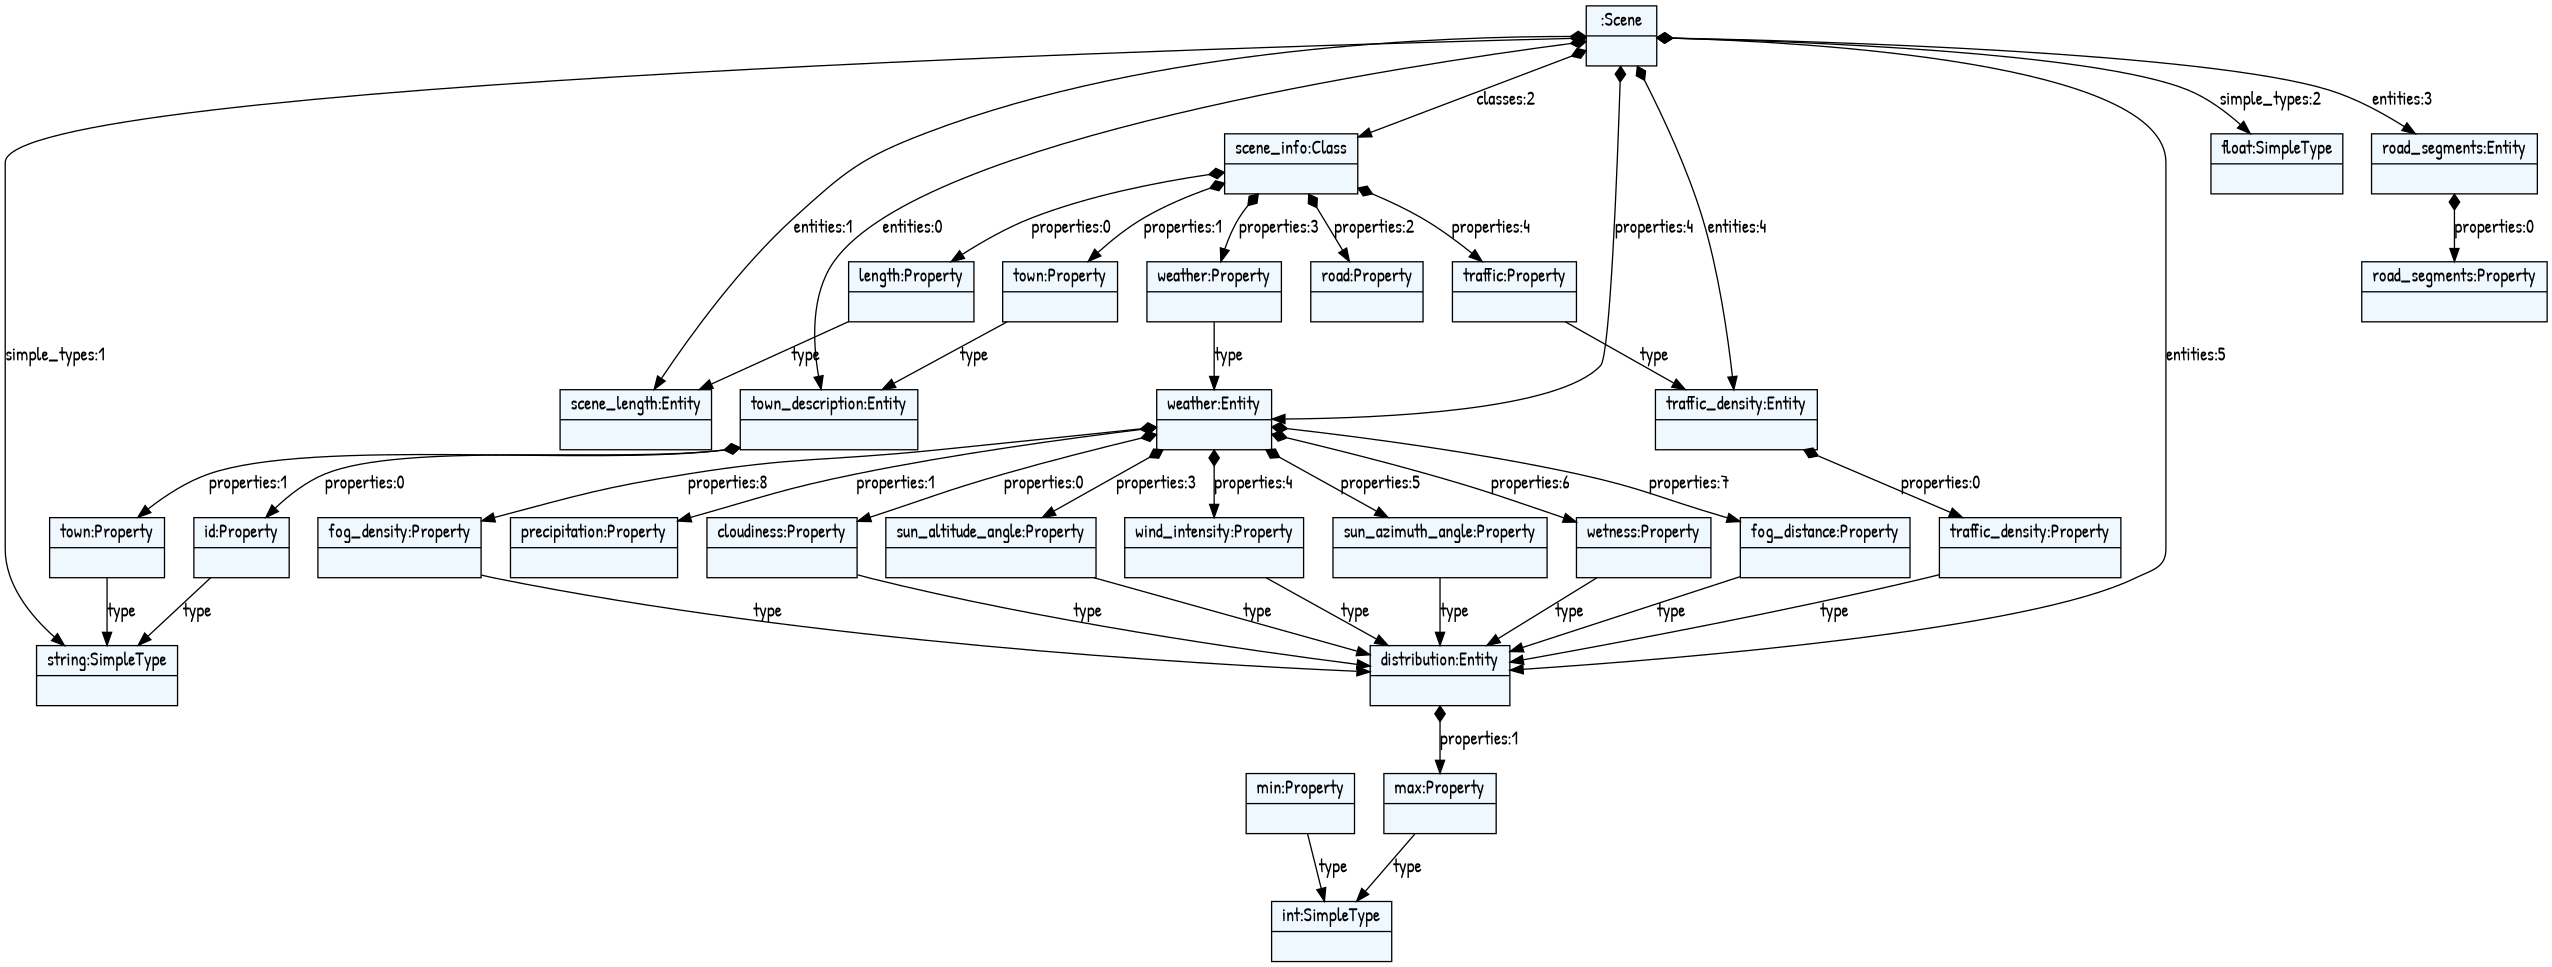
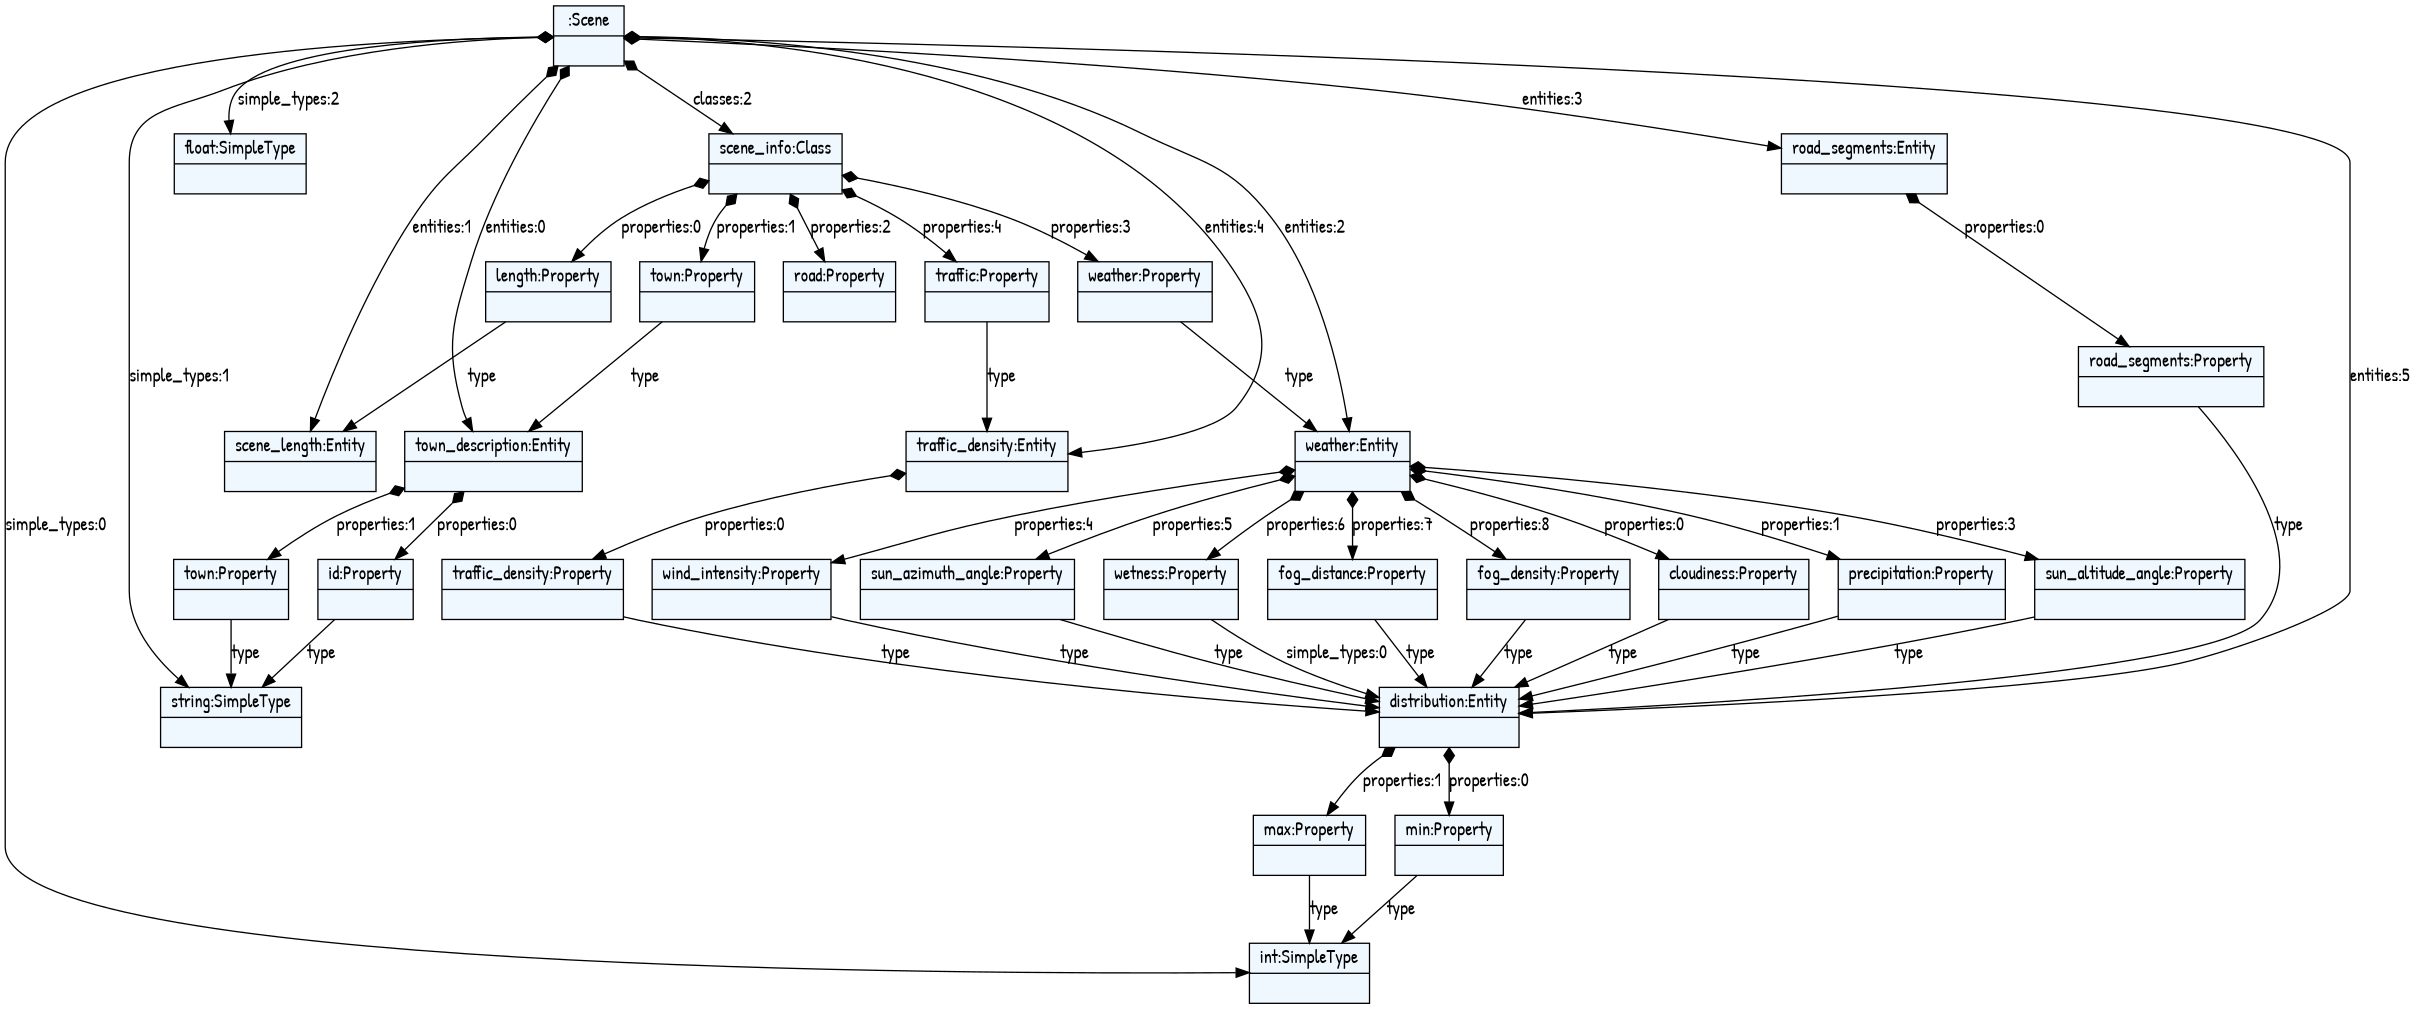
(1655, 228) -> (1315, 228)
(1569, 612) -> (1337, 653)
none -> (1685, 657)
none -> (2020, 675)
none -> (1449, 783)
none -> (5, 847)
